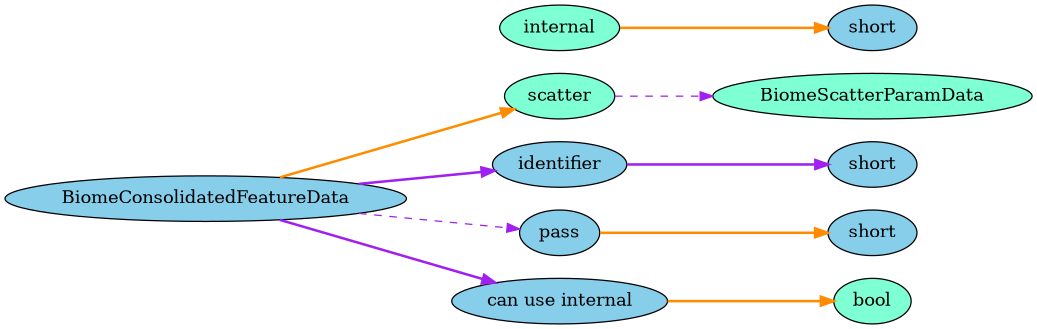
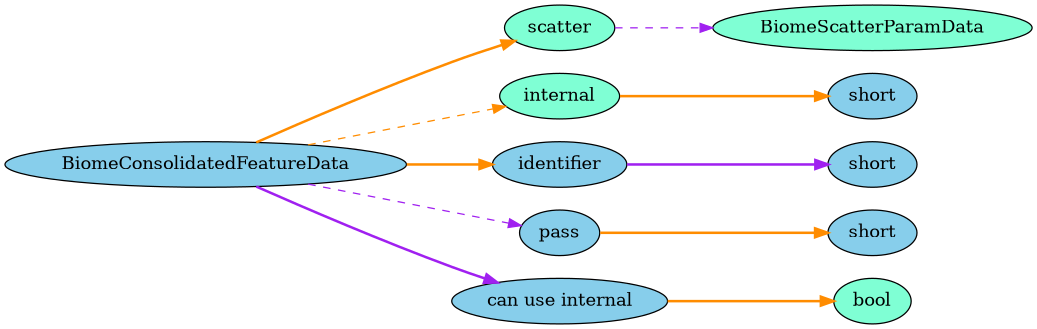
none -> (401, 127)
(420, 178) -> (443, 164)
